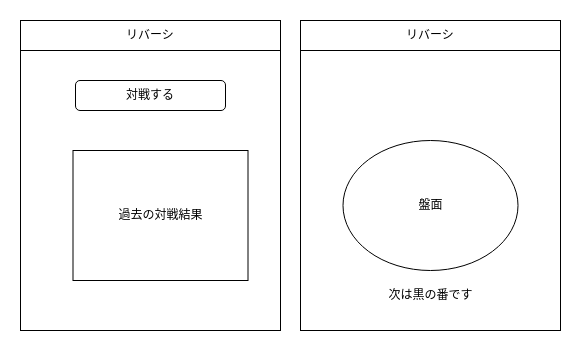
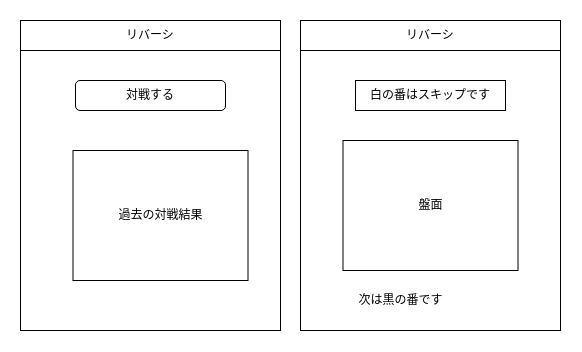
none -> (431, 96)
(431, 206) -> (431, 206)
(431, 296) -> (401, 301)
